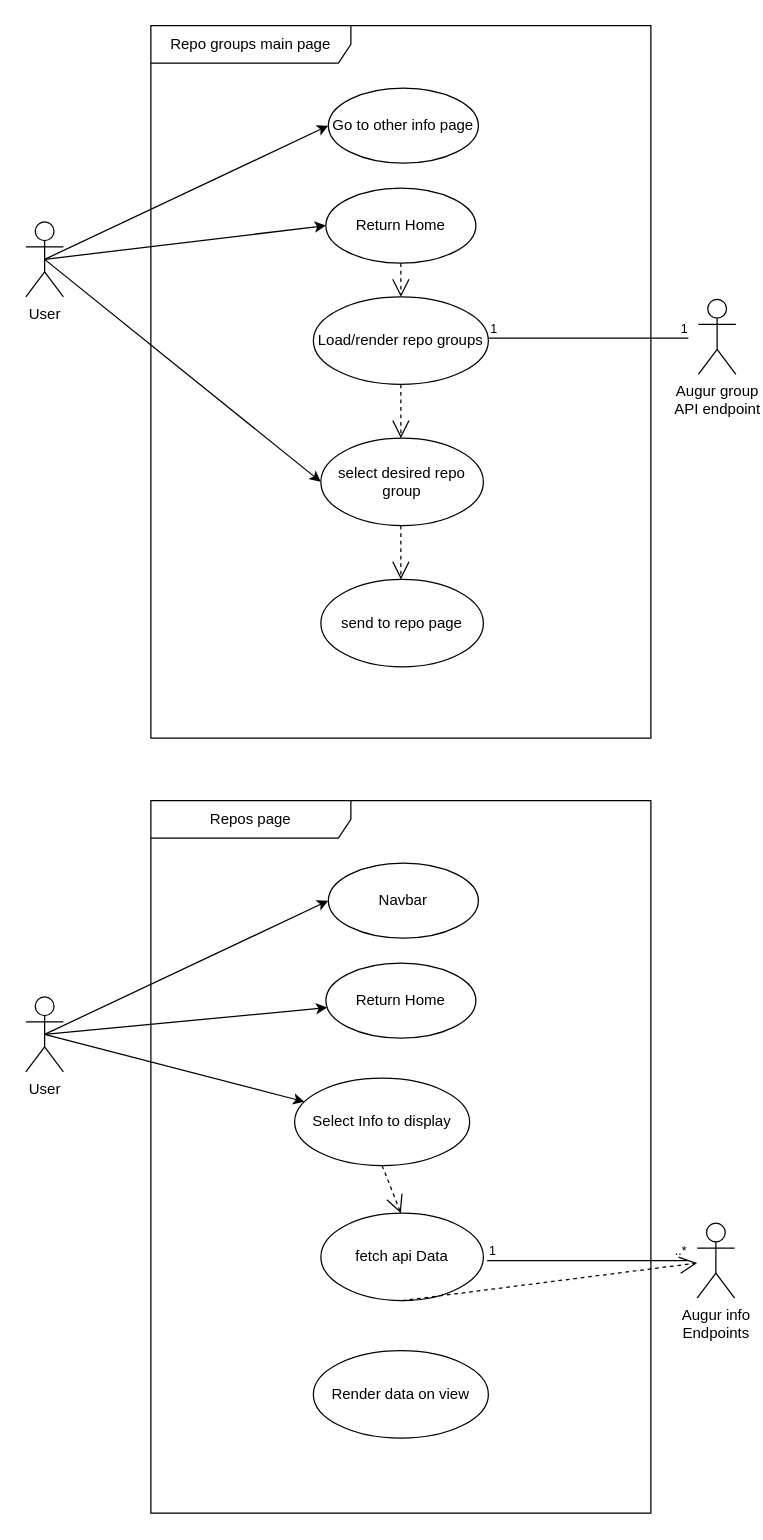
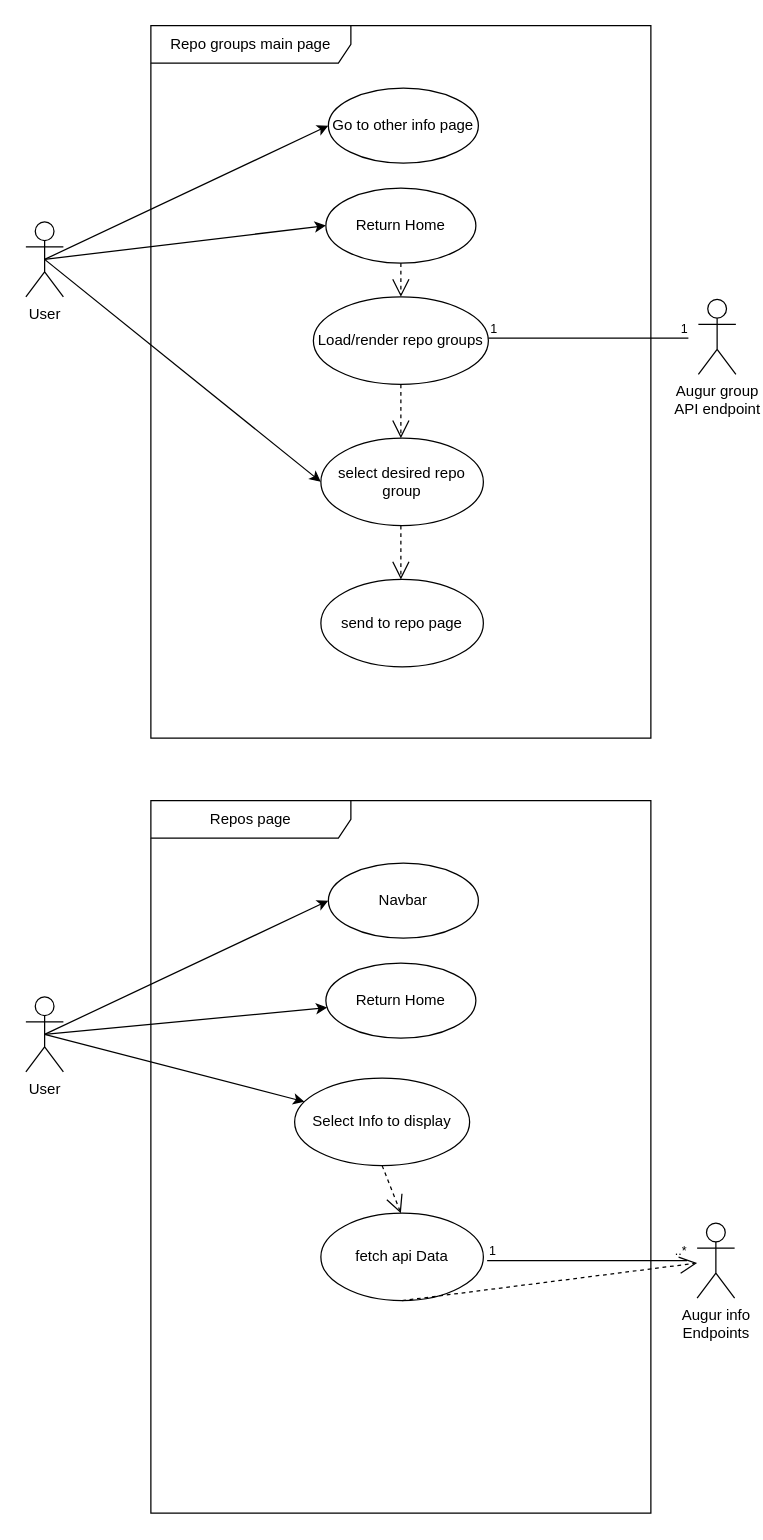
(401, 1394) -> none
